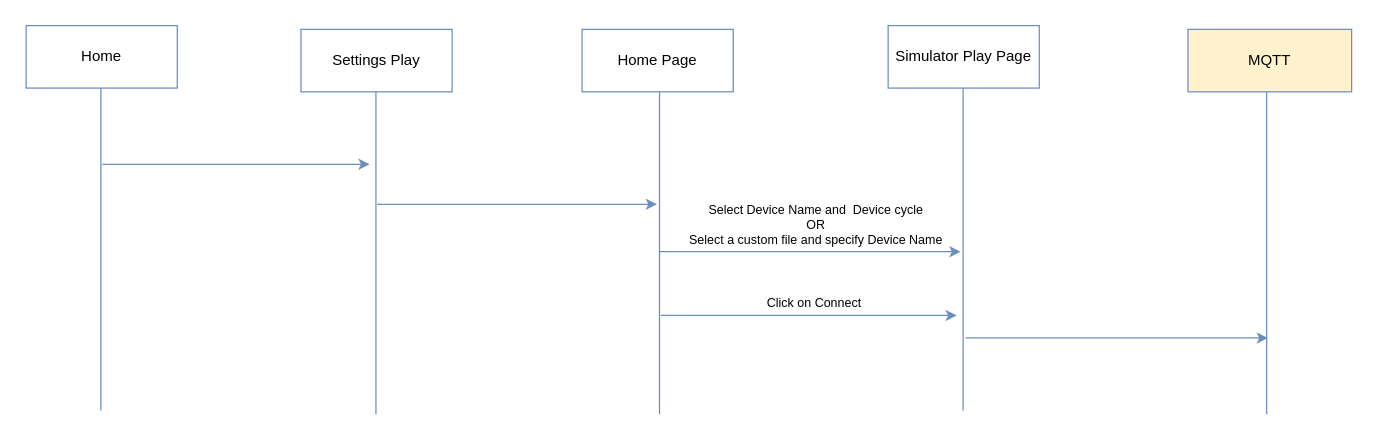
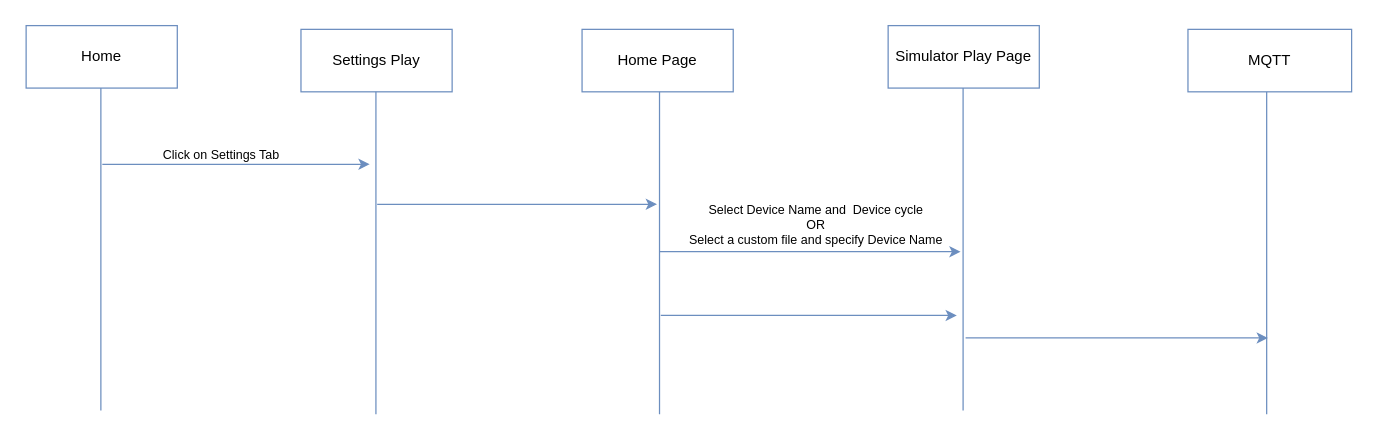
(1270, 61) -> (1270, 61)
none -> (220, 154)
(816, 303) -> none
